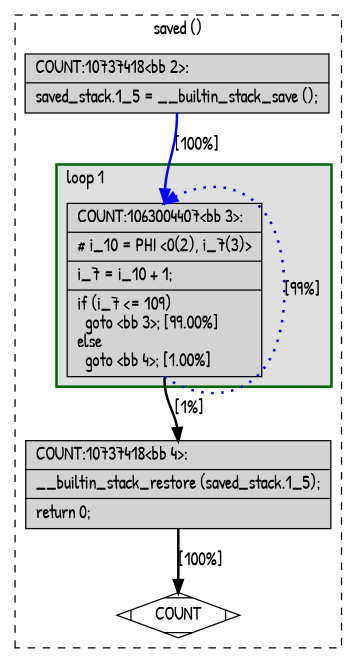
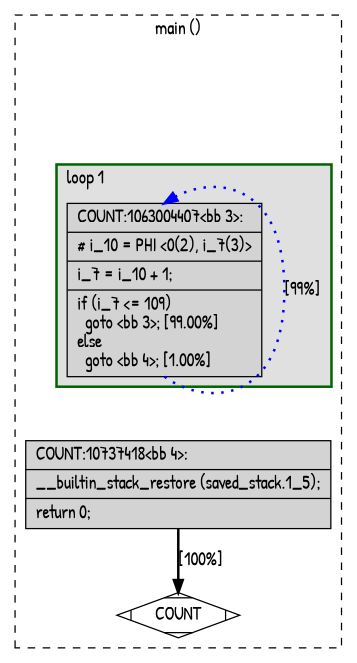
(178, 30) -> (178, 30)
(177, 83) -> none
(169, 403) -> none
